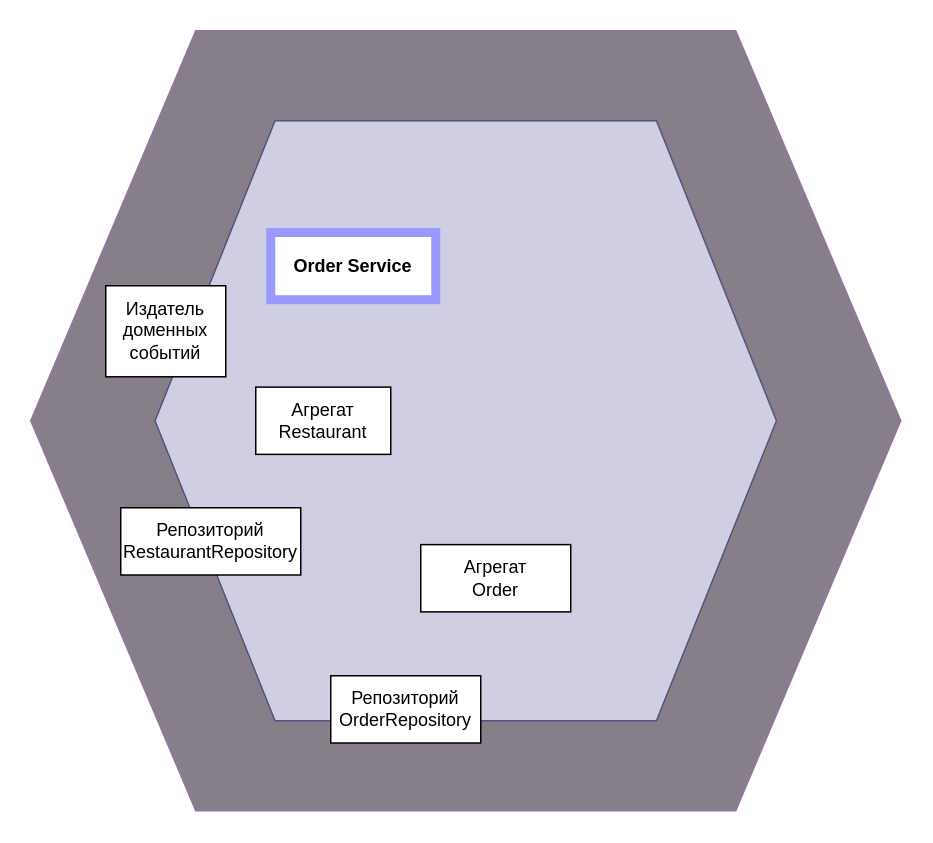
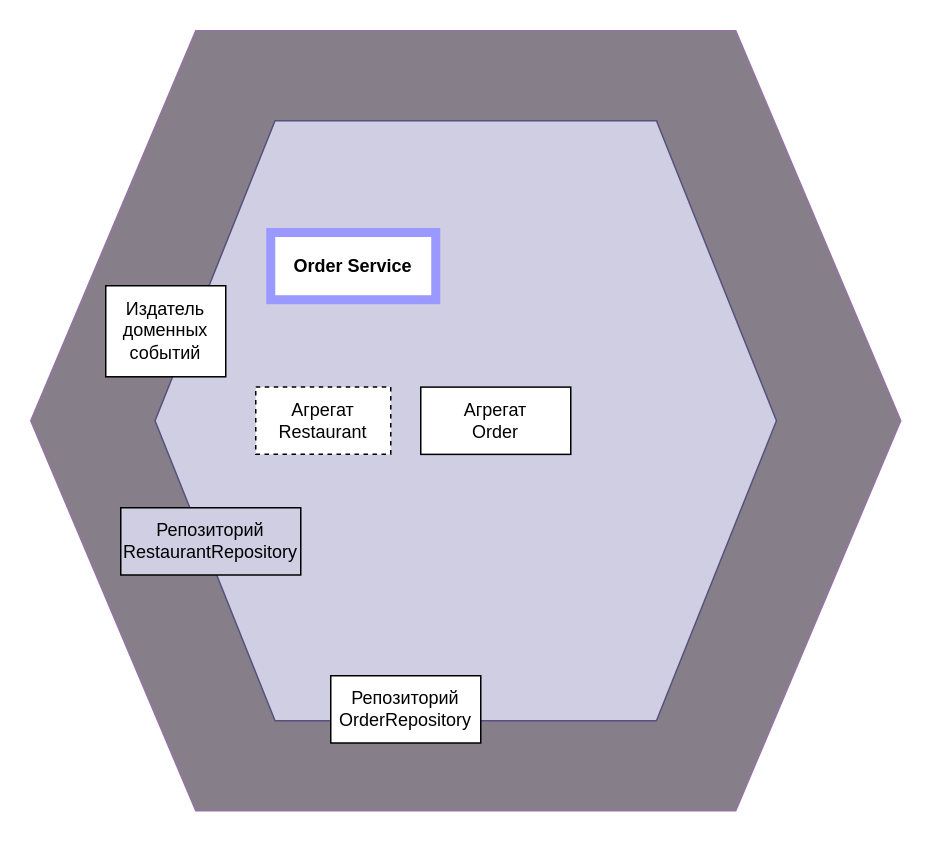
(323, 421) -> (323, 421)
(211, 541) -> (211, 541)
(496, 578) -> (496, 421)
